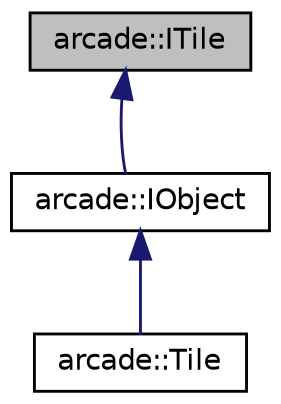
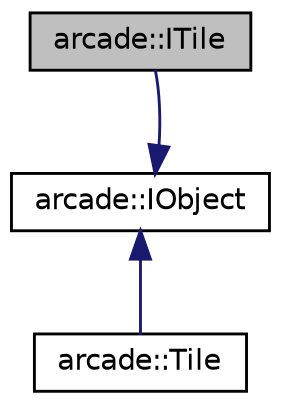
(121, 137) -> (160, 108)
